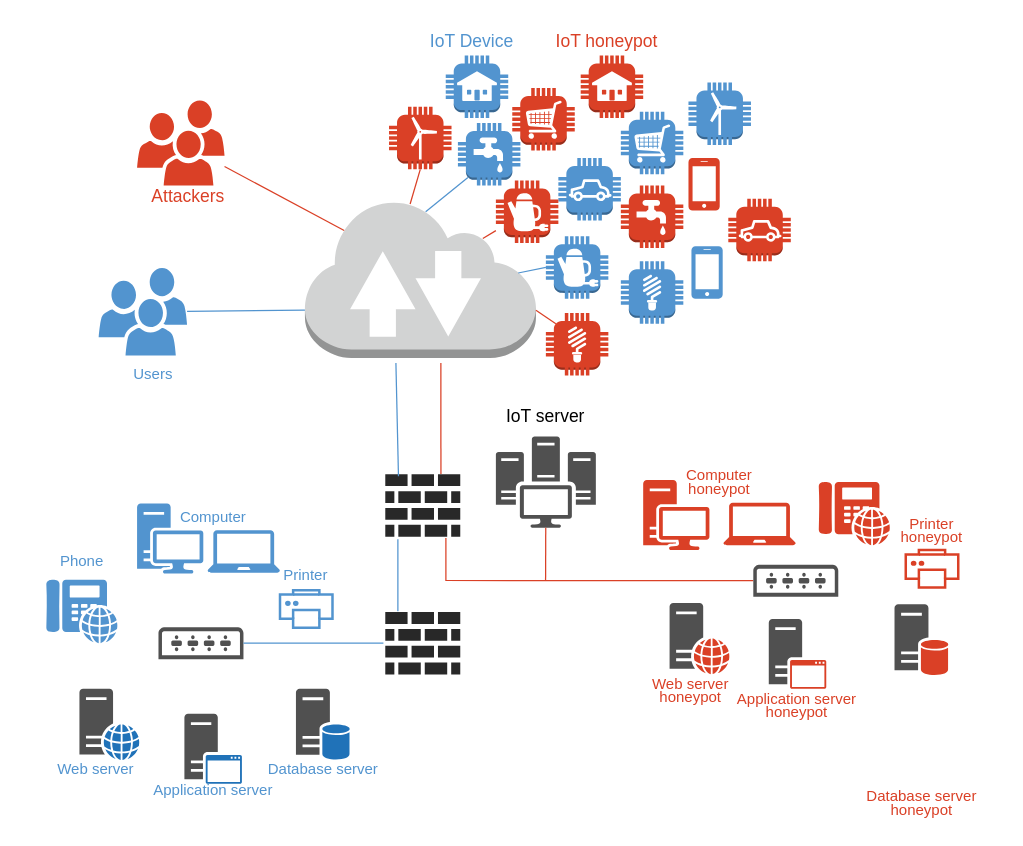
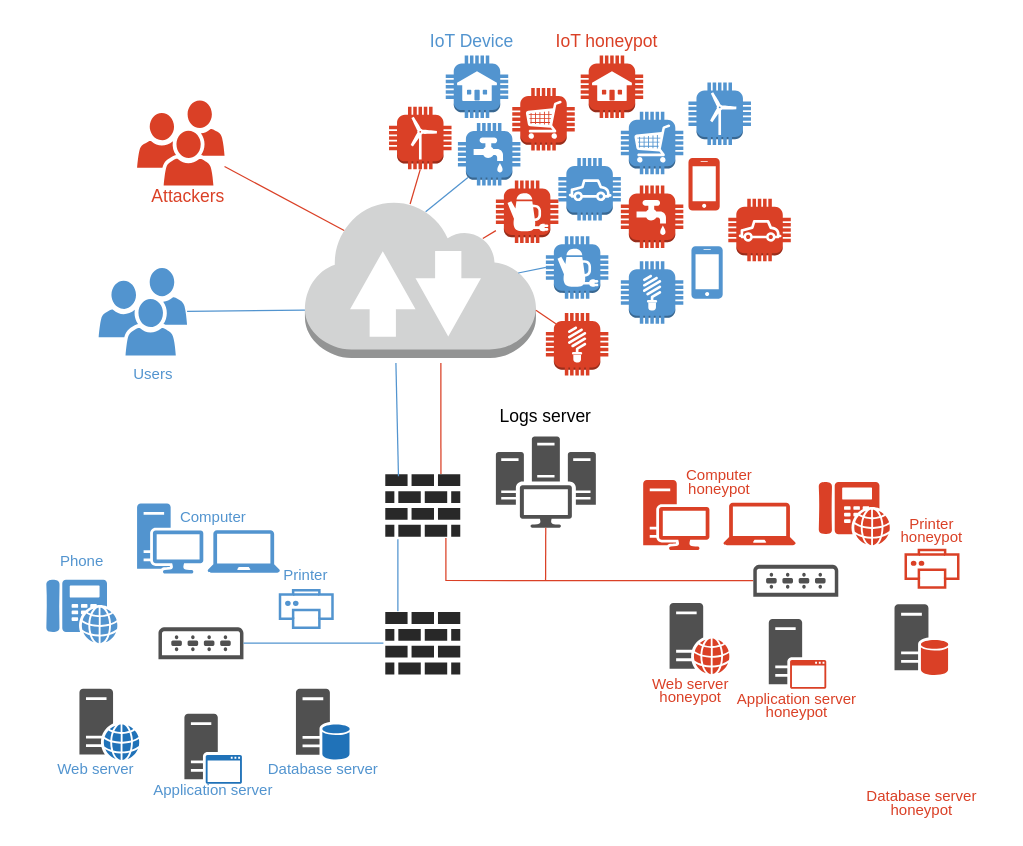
(546, 416) -> (546, 416)
